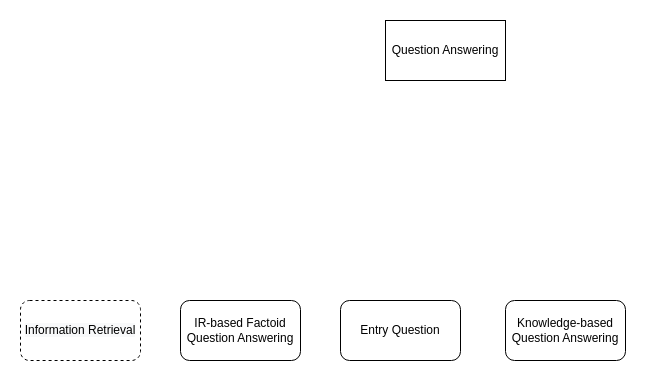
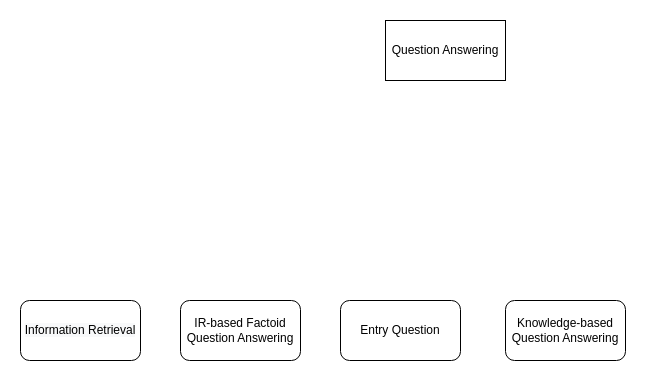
(81, 331) -> (81, 331)
